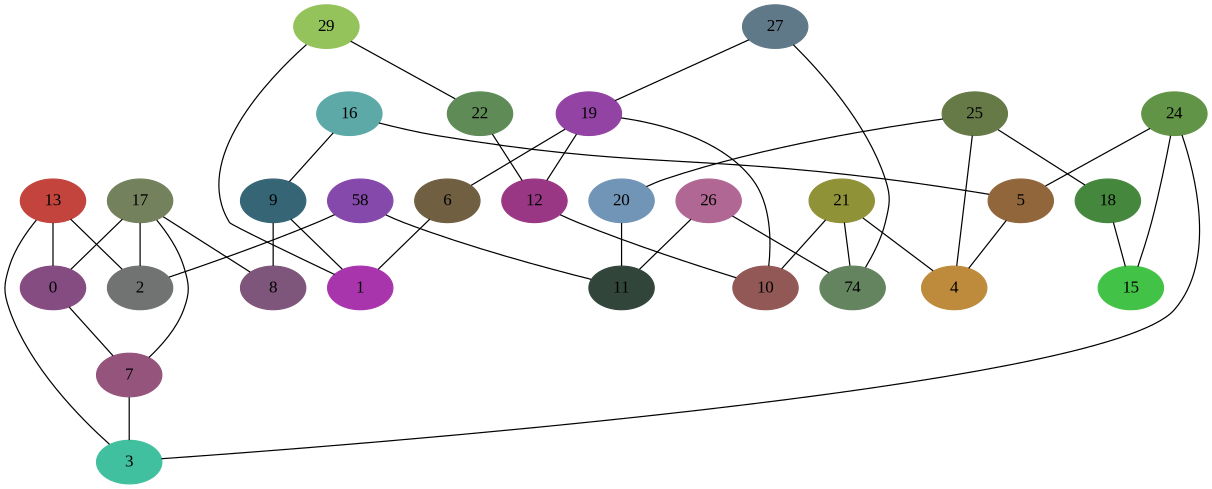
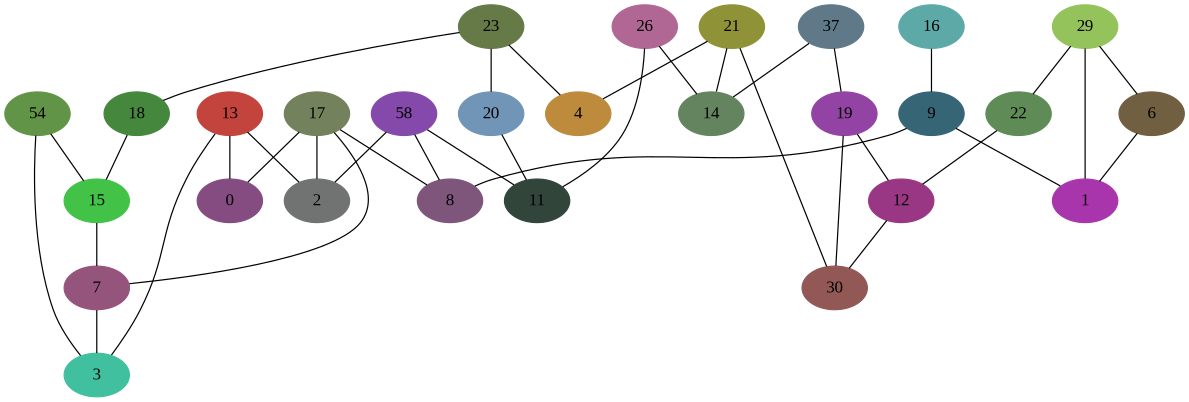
(775, 27) -> (831, 27)
(975, 114) -> (491, 27)
(1174, 114) -> (38, 114)
none -> (427, 157)
(518, 157) -> (1118, 70)
(1021, 201) -> none
(766, 288) -> (835, 288)
(853, 288) -> (711, 114)
(91, 331) -> (97, 244)
